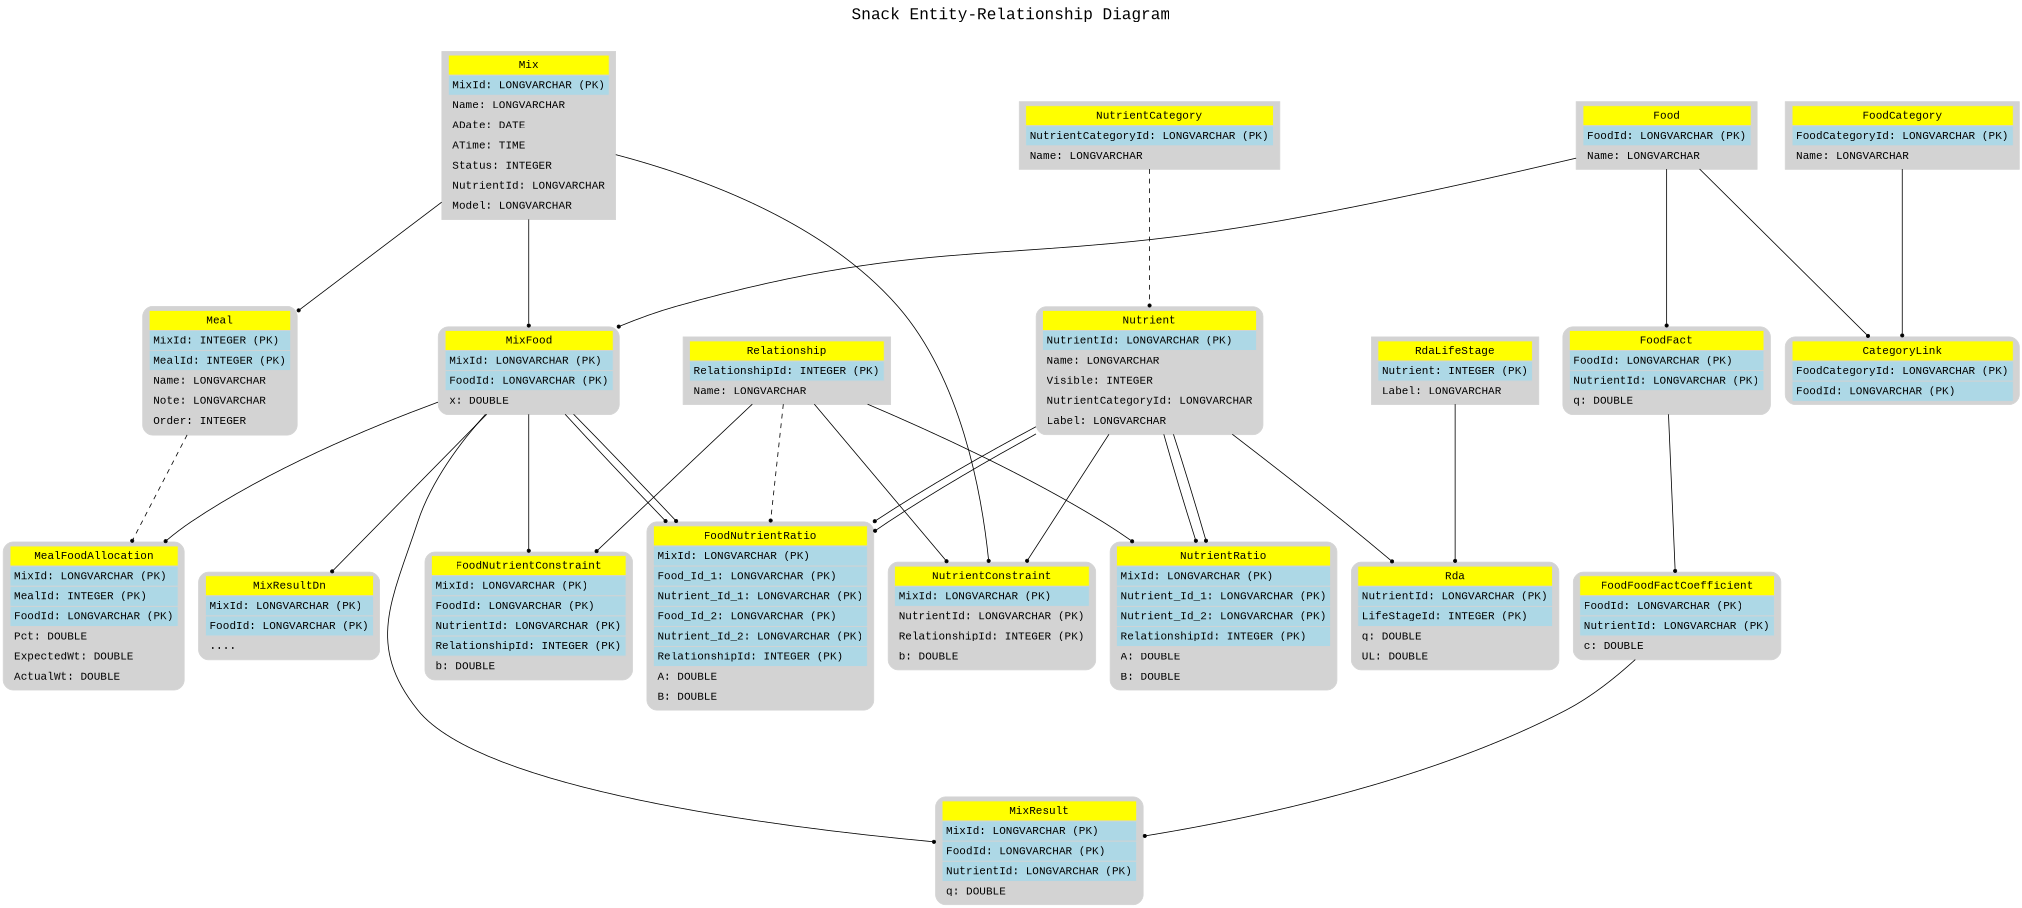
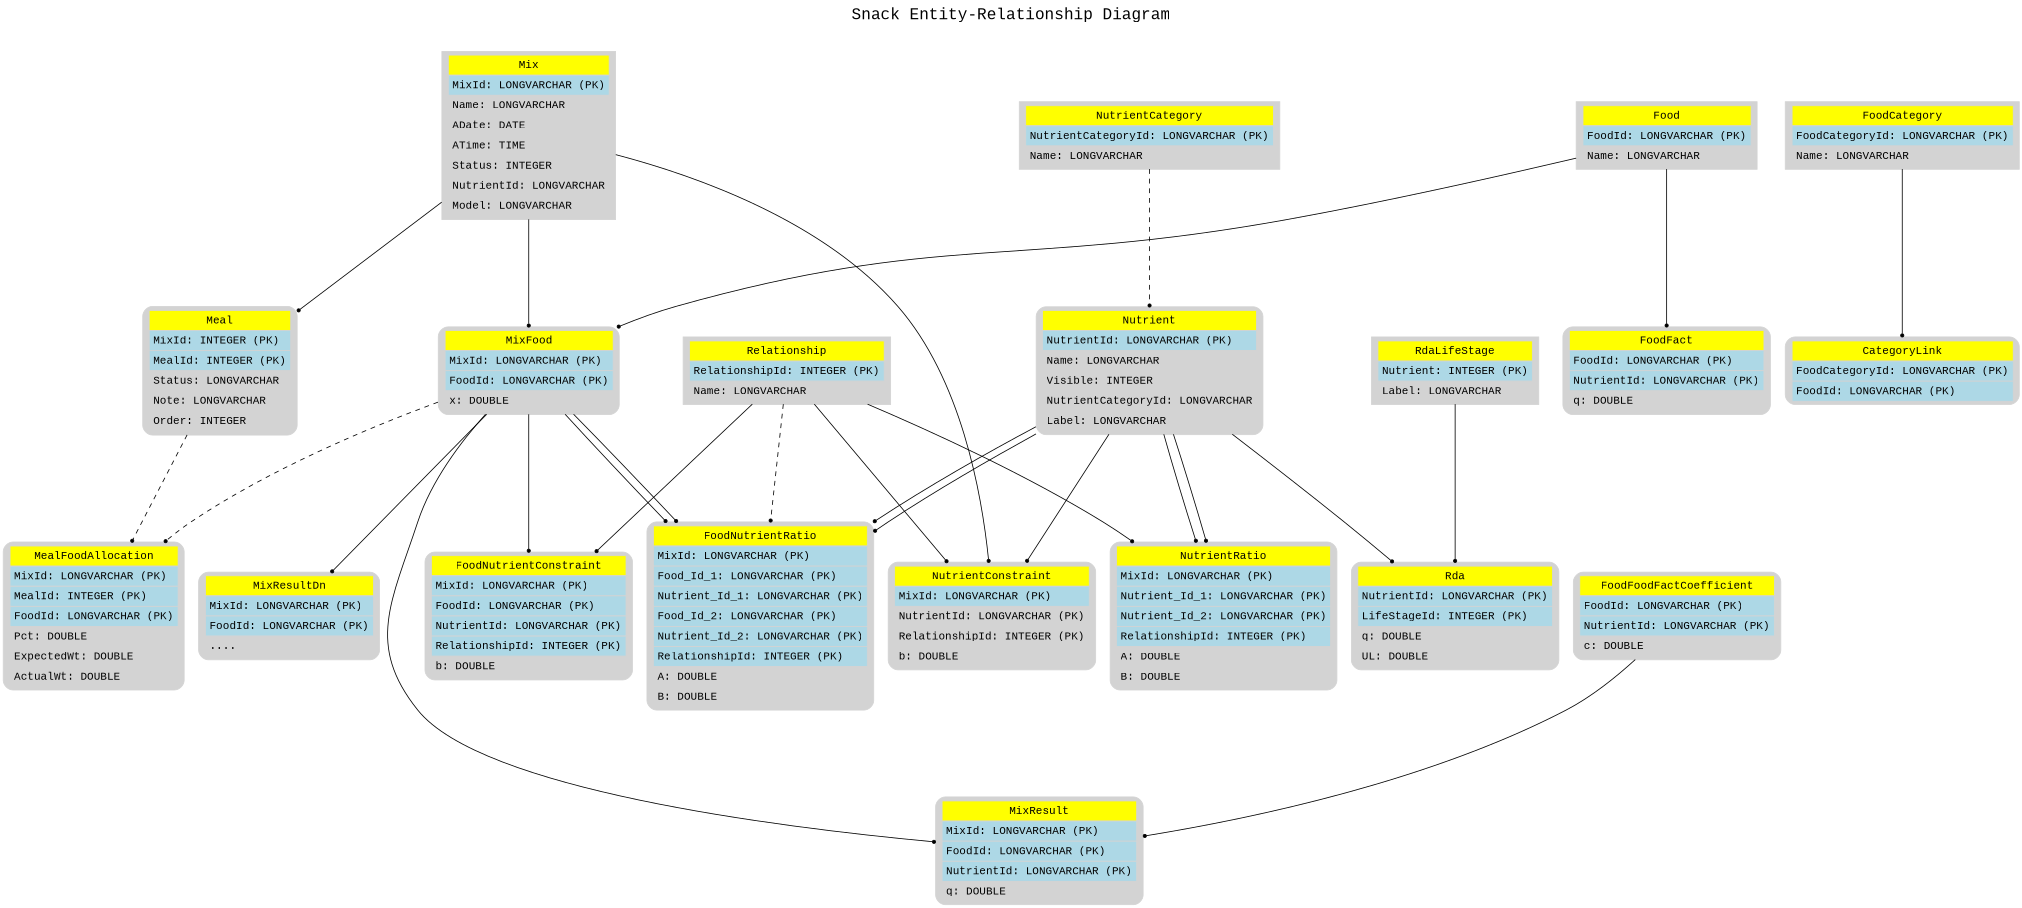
(1783, 252) -> none
(210, 380) -> (216, 380)
(298, 462) -> (298, 462)
(1672, 492) -> none
